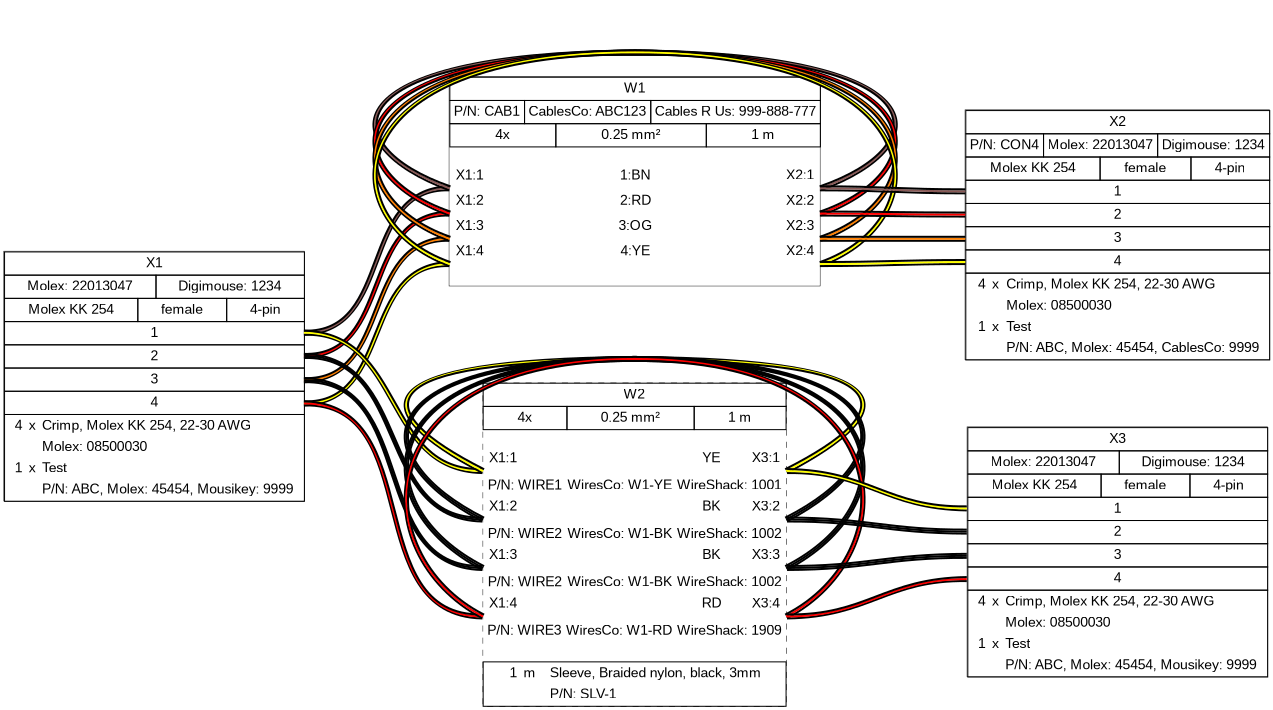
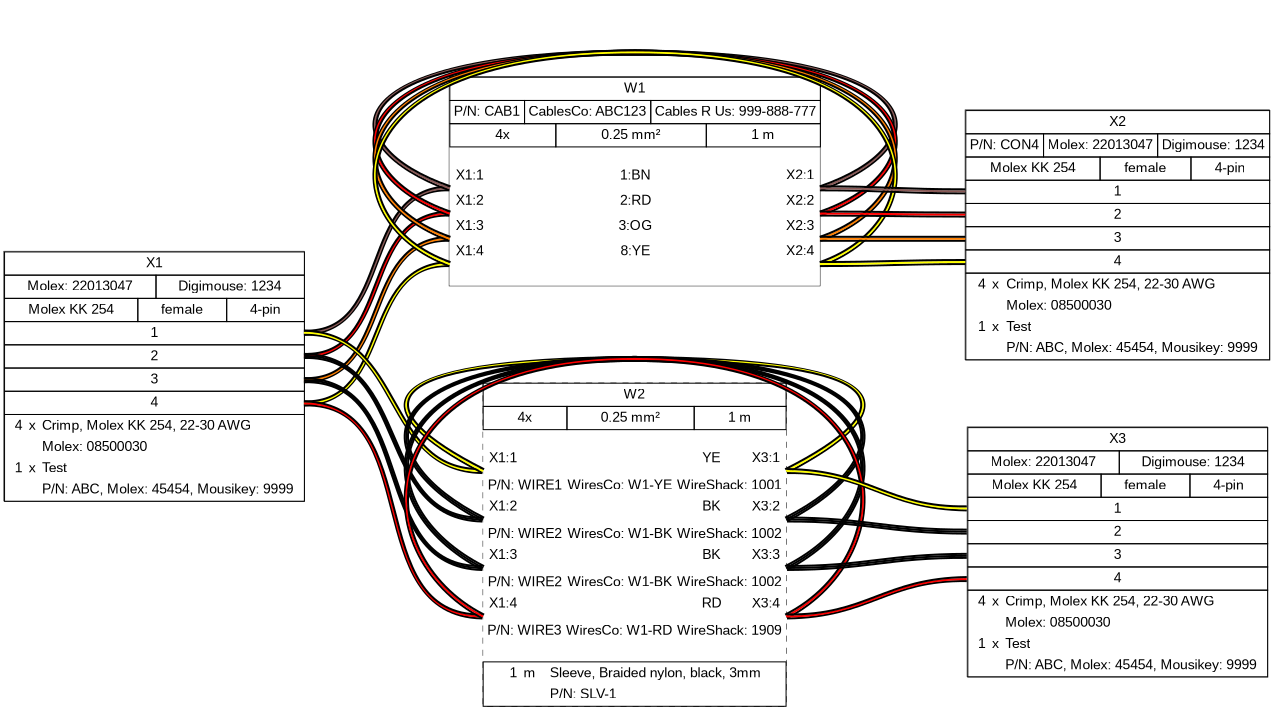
(636, 251) -> (636, 251)
(1133, 348) -> (1132, 348)
